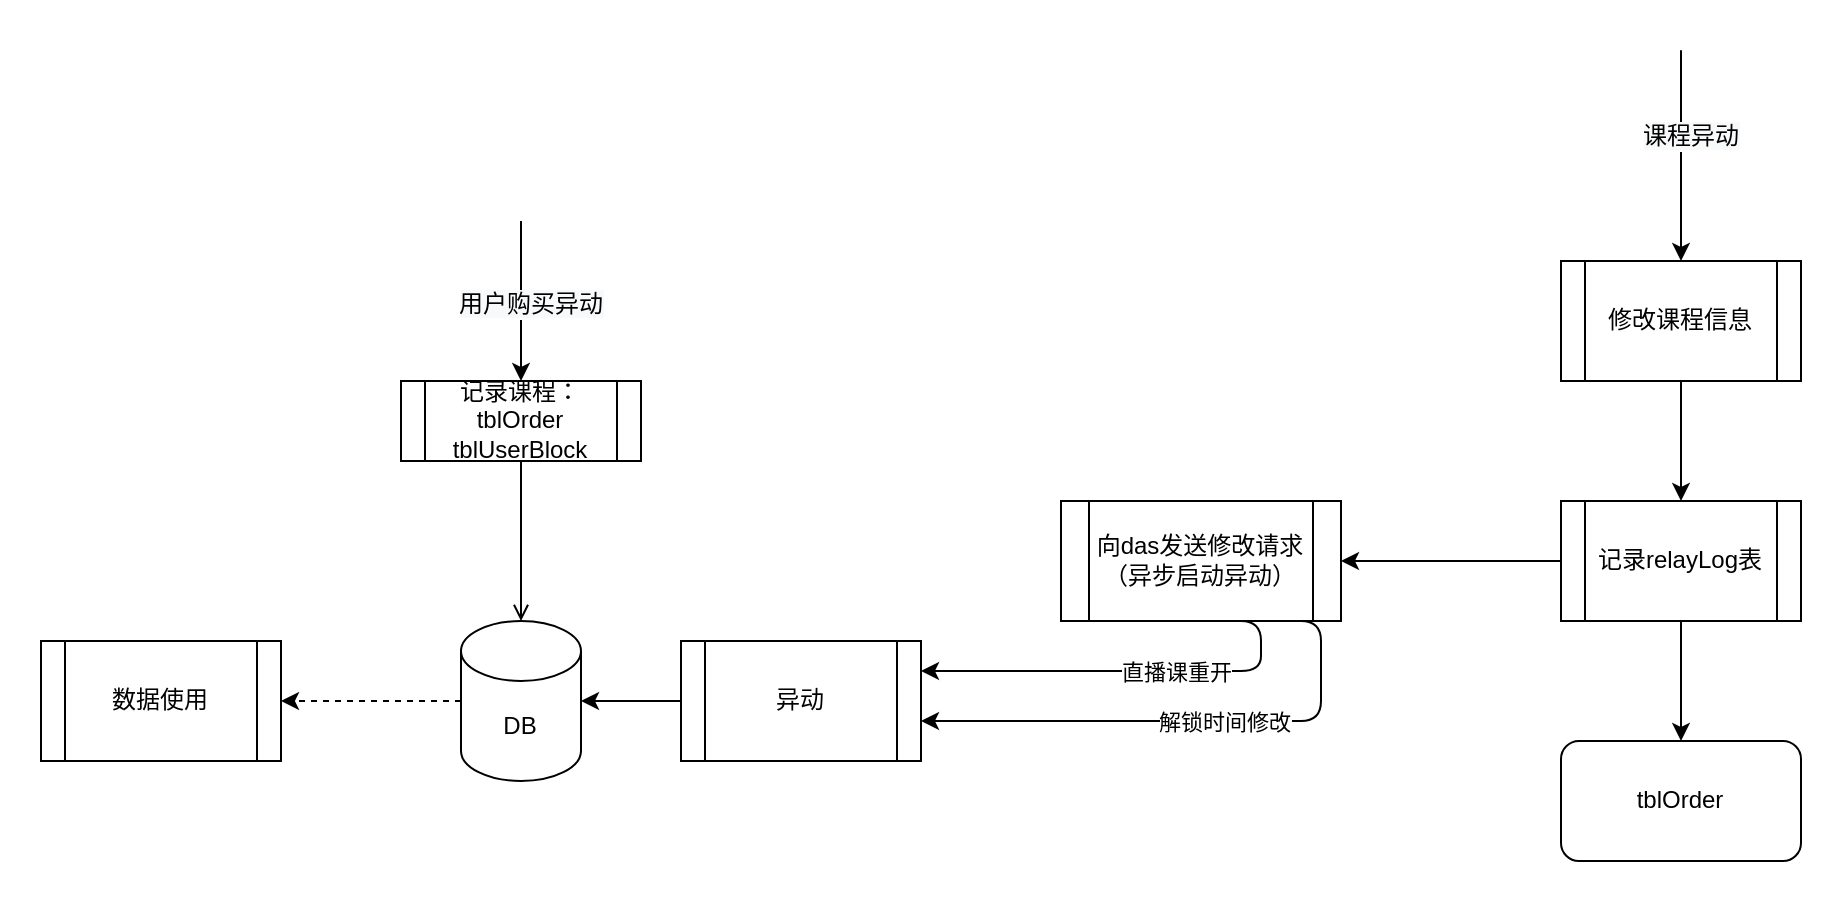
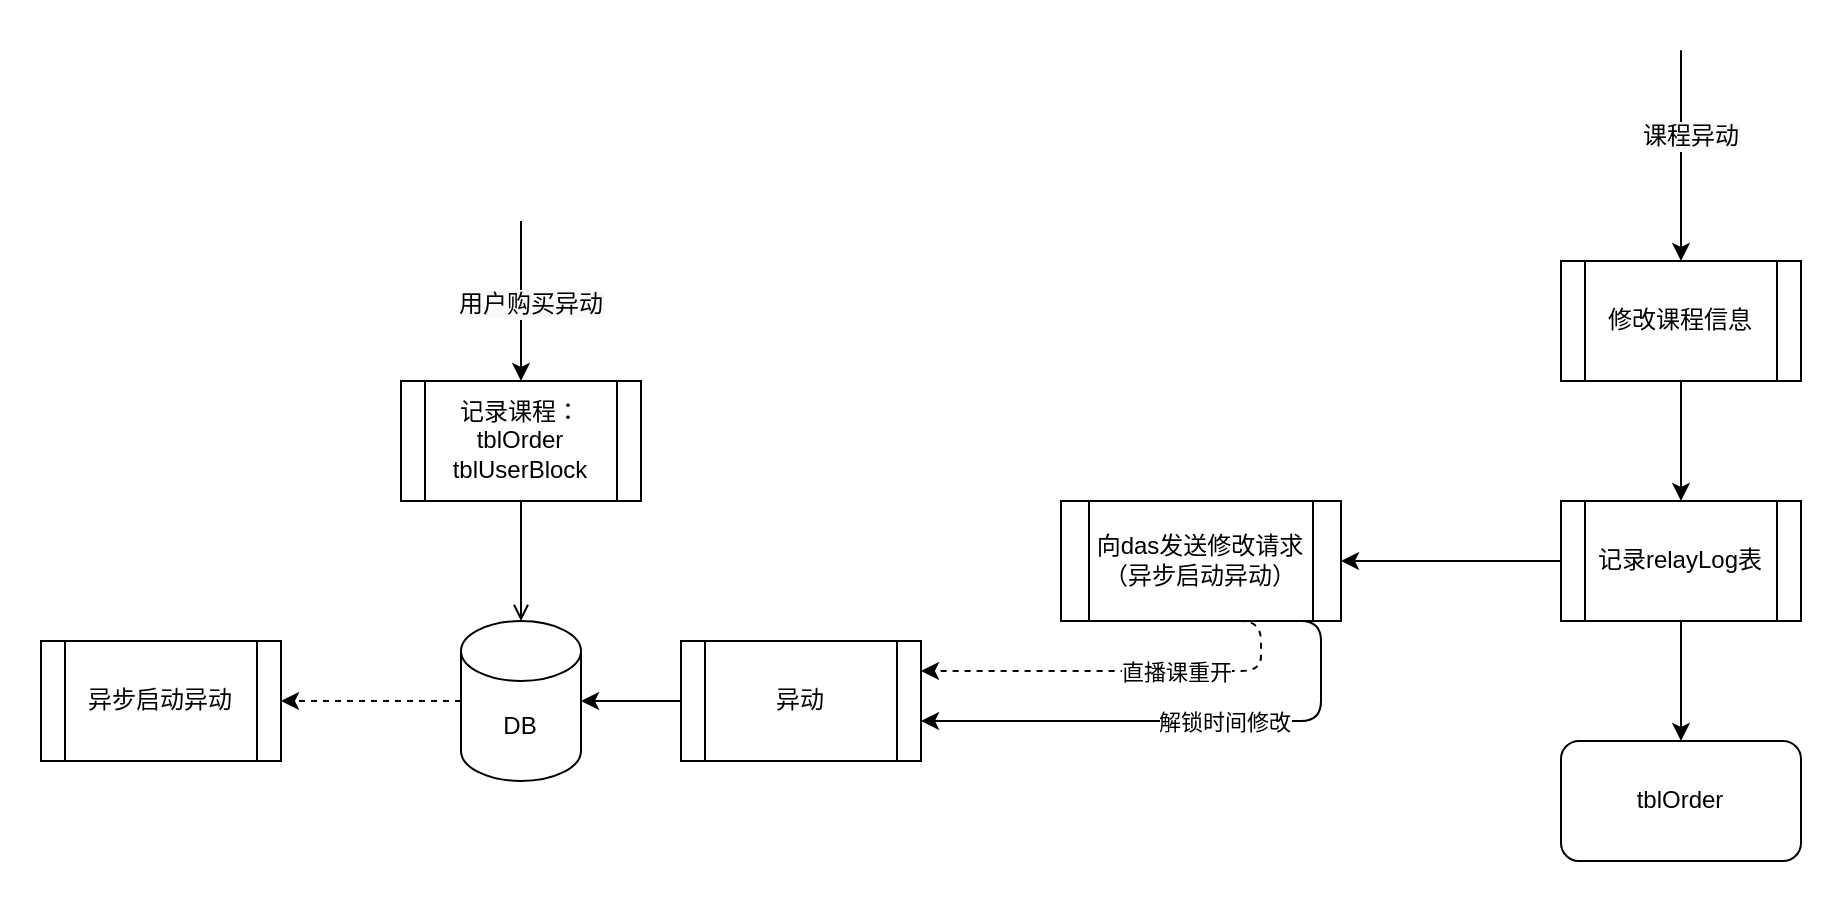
(521, 421) -> (521, 441)
(1029, 671) -> (1029, 671)
(161, 701) -> (161, 701)
